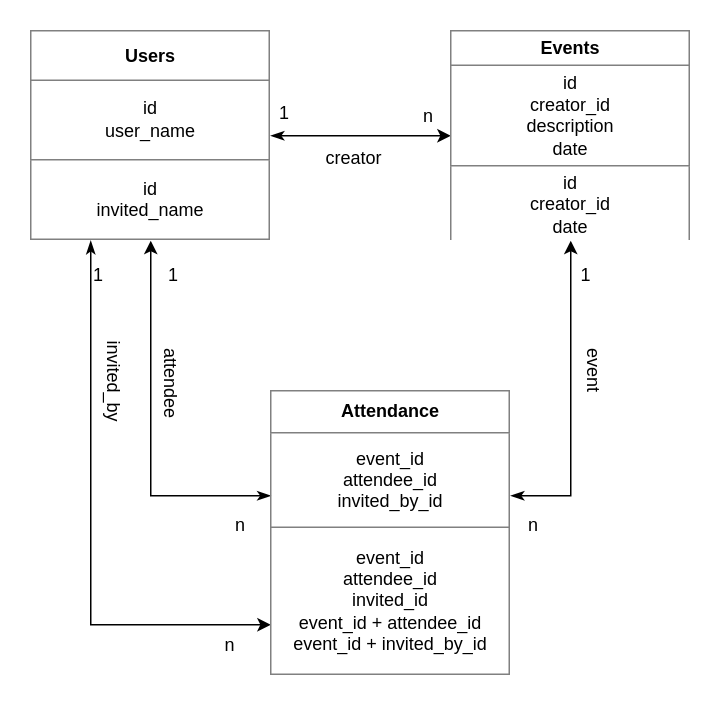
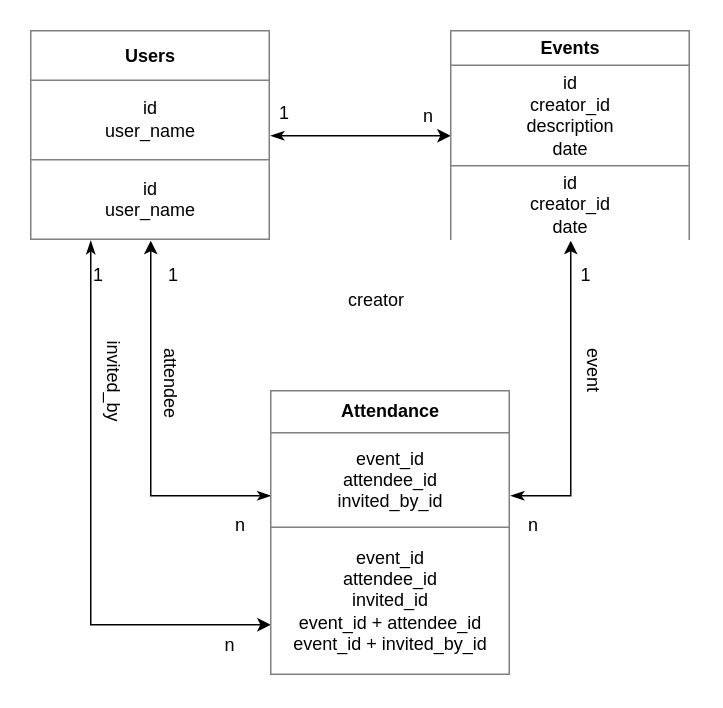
(87, 85) -> (76, 85)
(361, 158) -> (383, 301)
